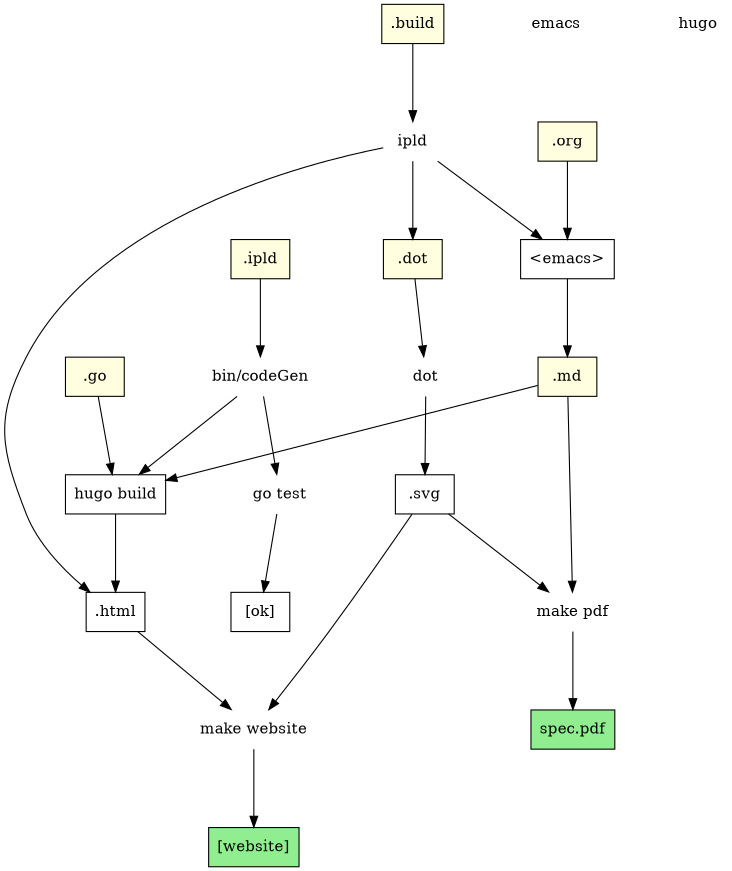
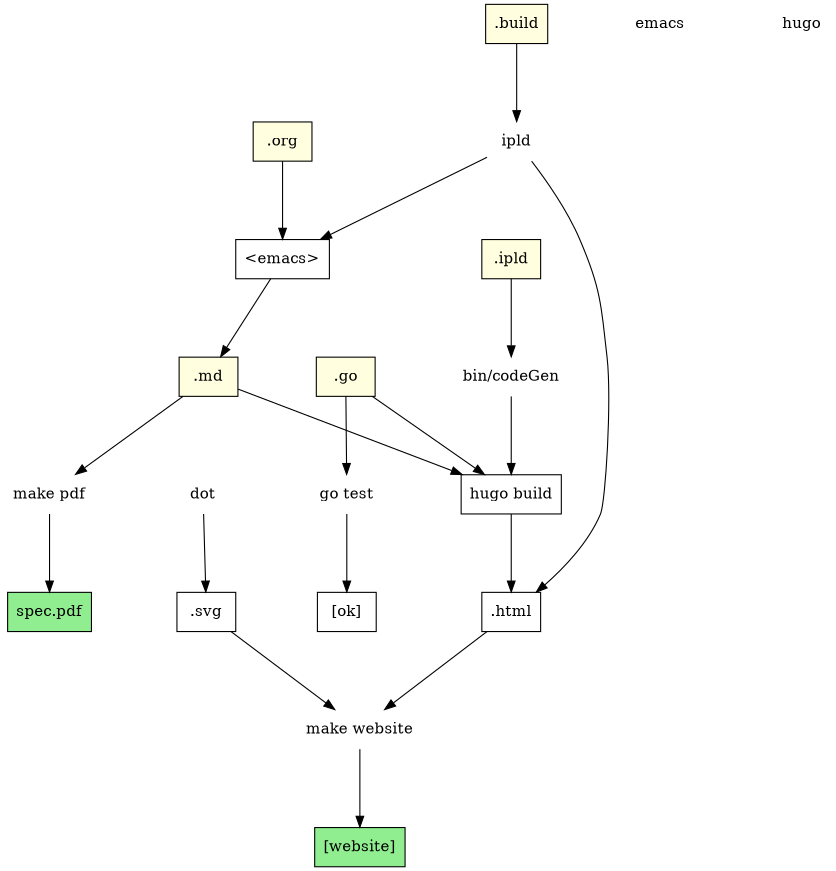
(413, 259) -> none
(269, 430) -> (346, 423)
(494, 550) -> none
